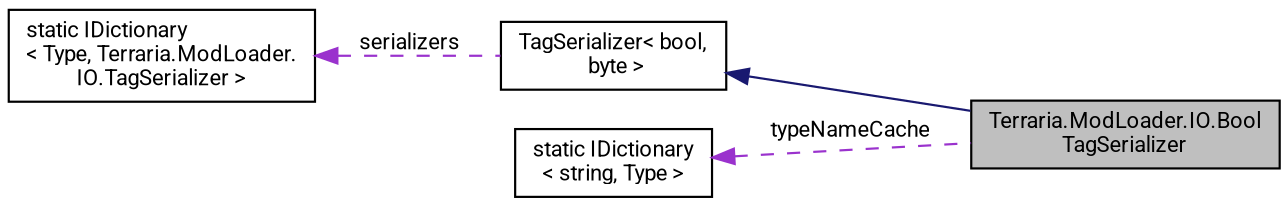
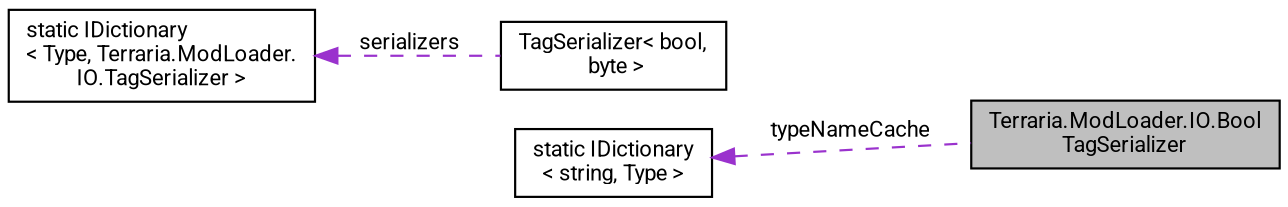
(860, 94) -> none
